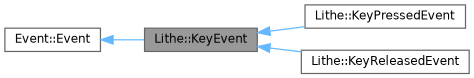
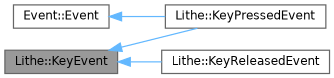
(129, 40) -> (143, 17)
